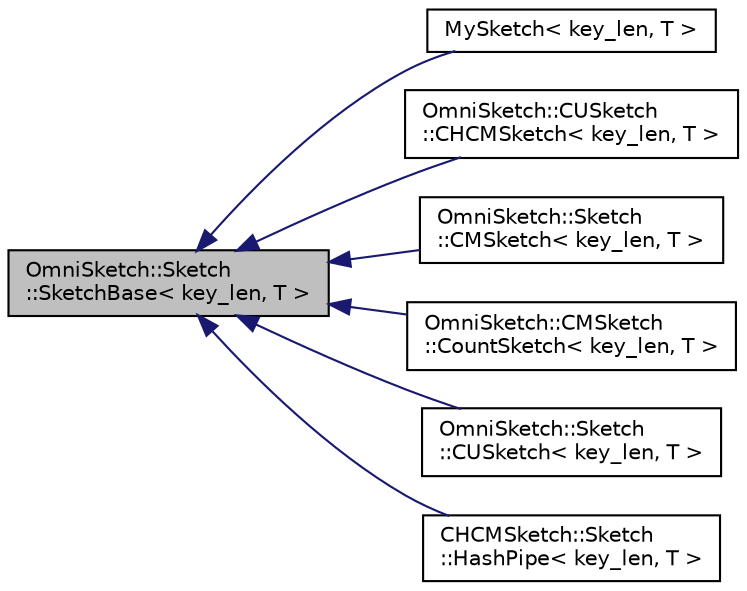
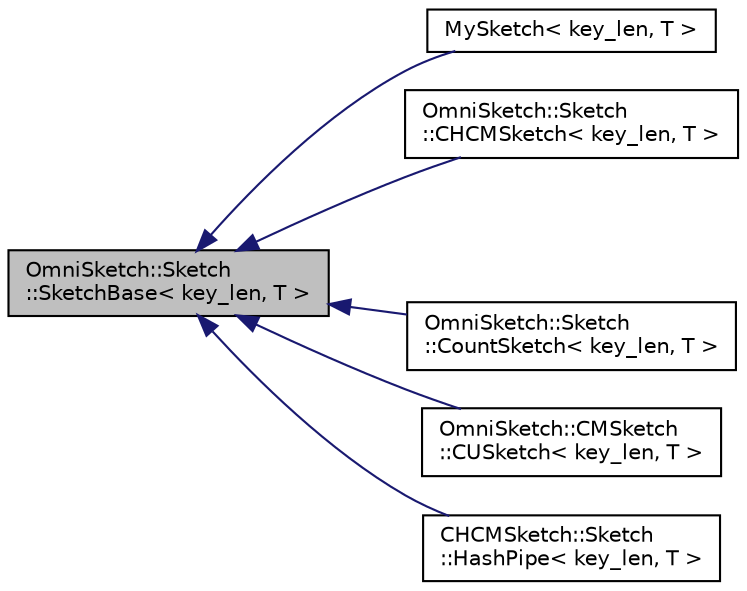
(572, 124) -> (572, 124)
(572, 230) -> none
(572, 336) -> (572, 336)
(572, 442) -> (572, 442)
